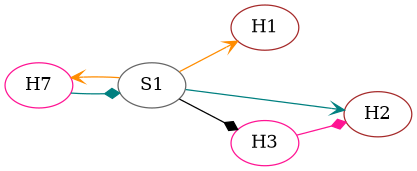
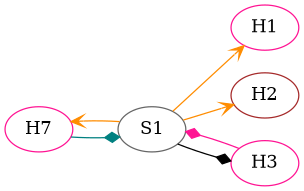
(265, 28) -> (265, 28)
(259, 99) -> (202, 114)
(314, 131) -> (220, 141)
